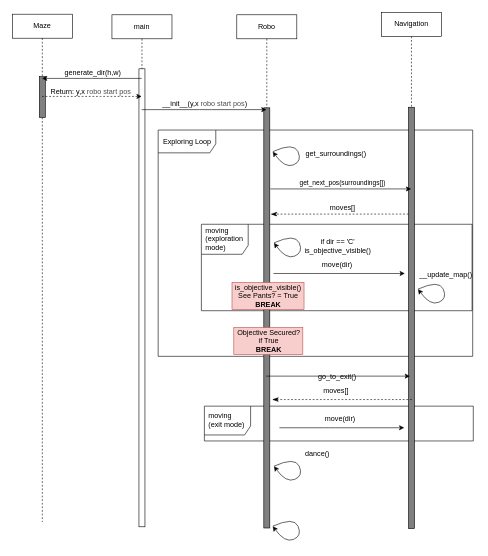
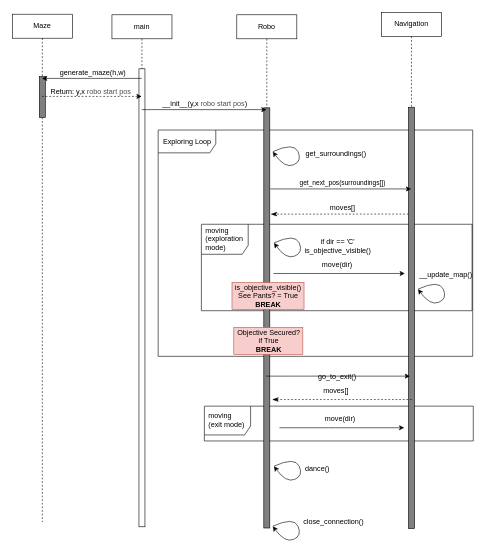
(93, 73) -> (93, 73)
(317, 453) -> (317, 468)
none -> (333, 521)
